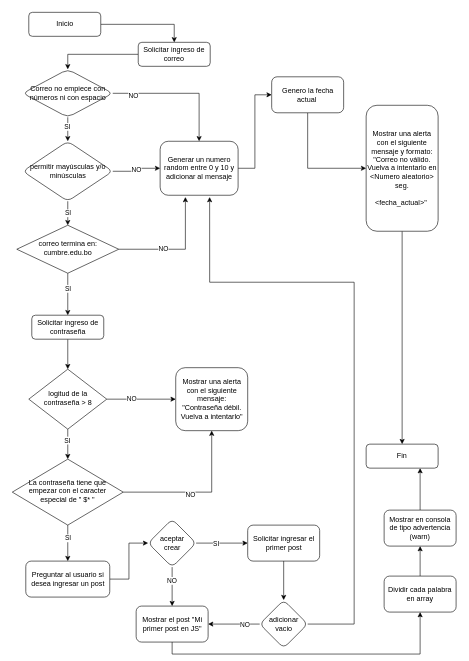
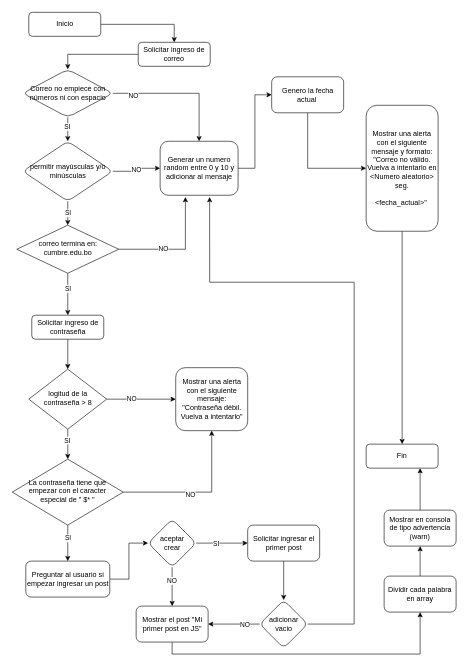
(68, 579) -> (68, 579)
